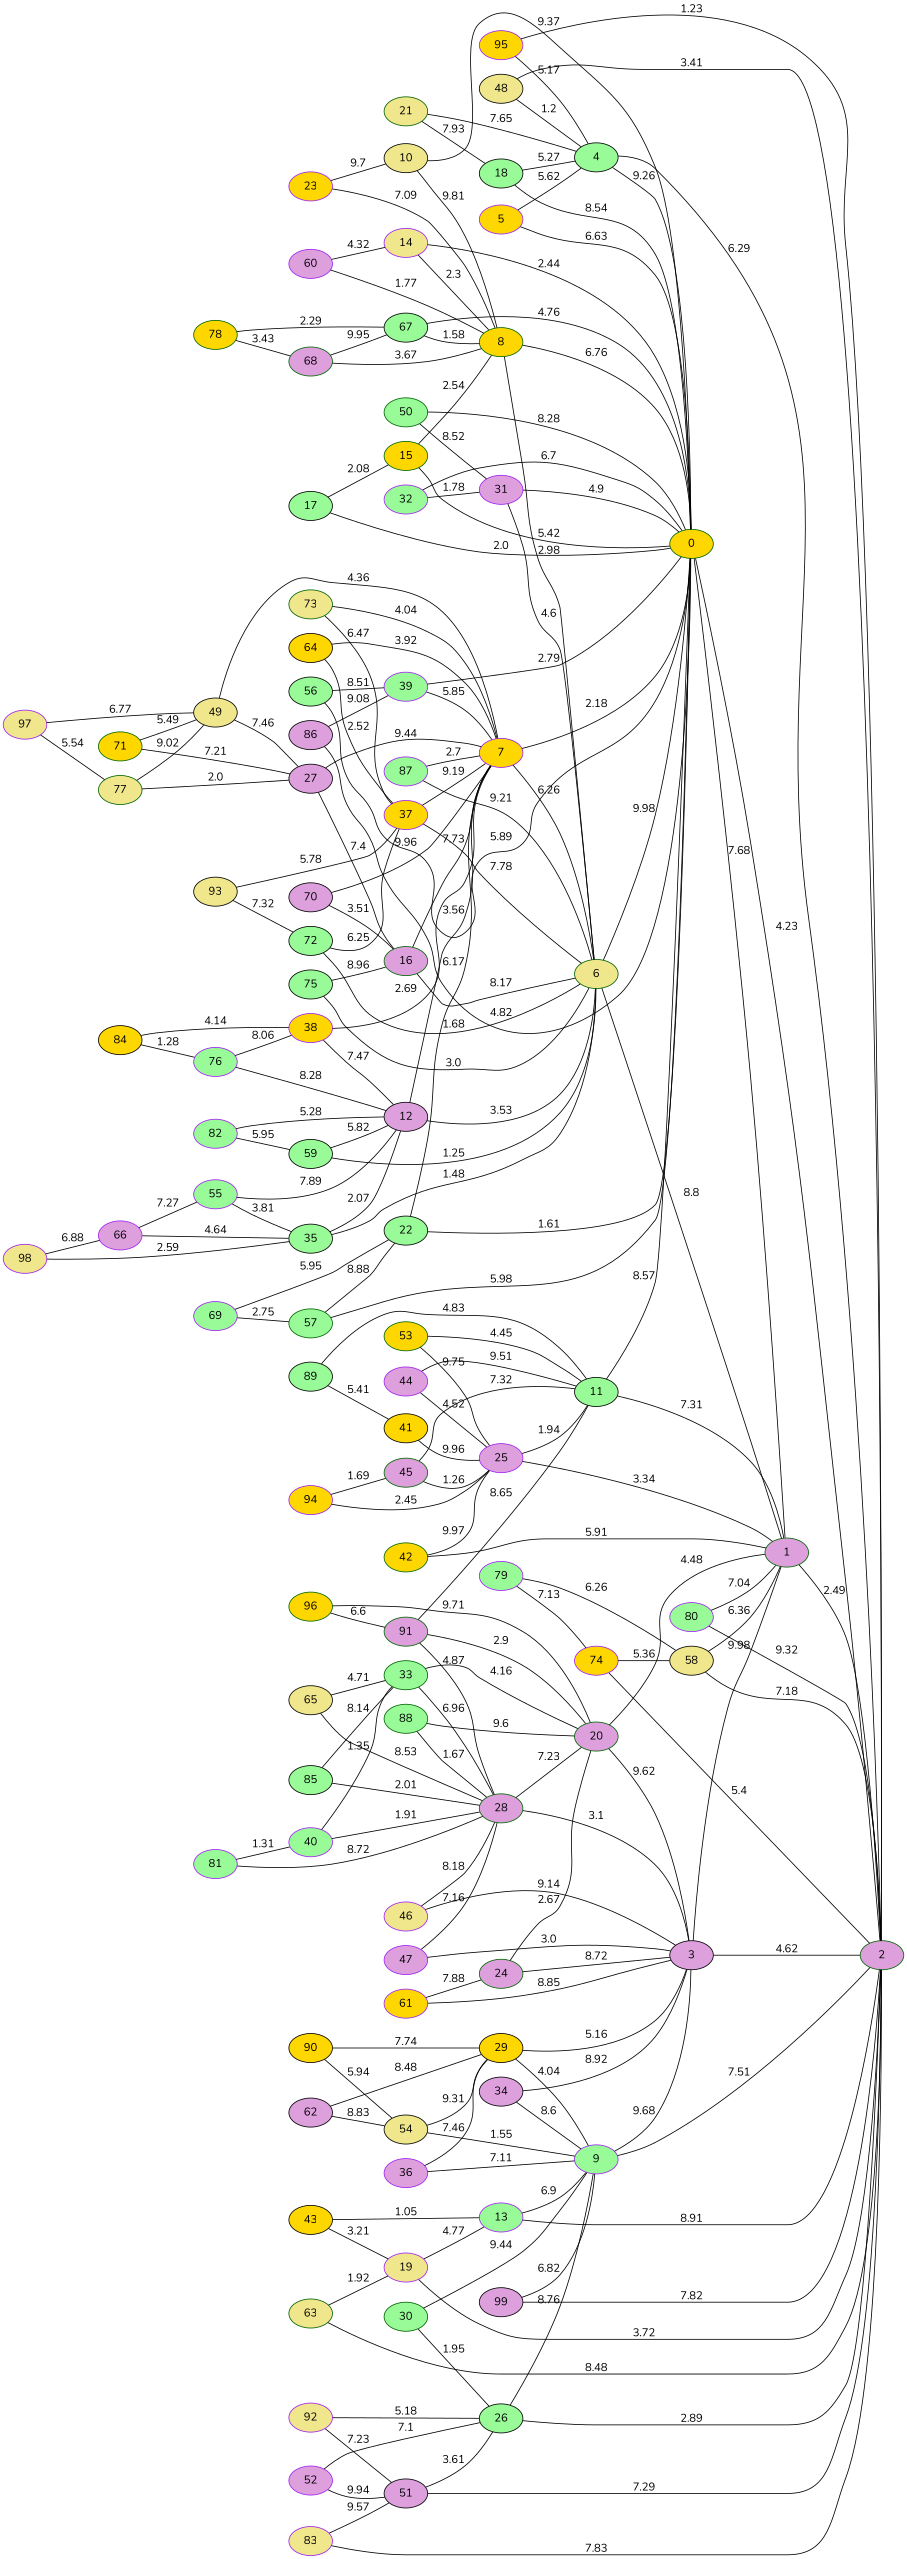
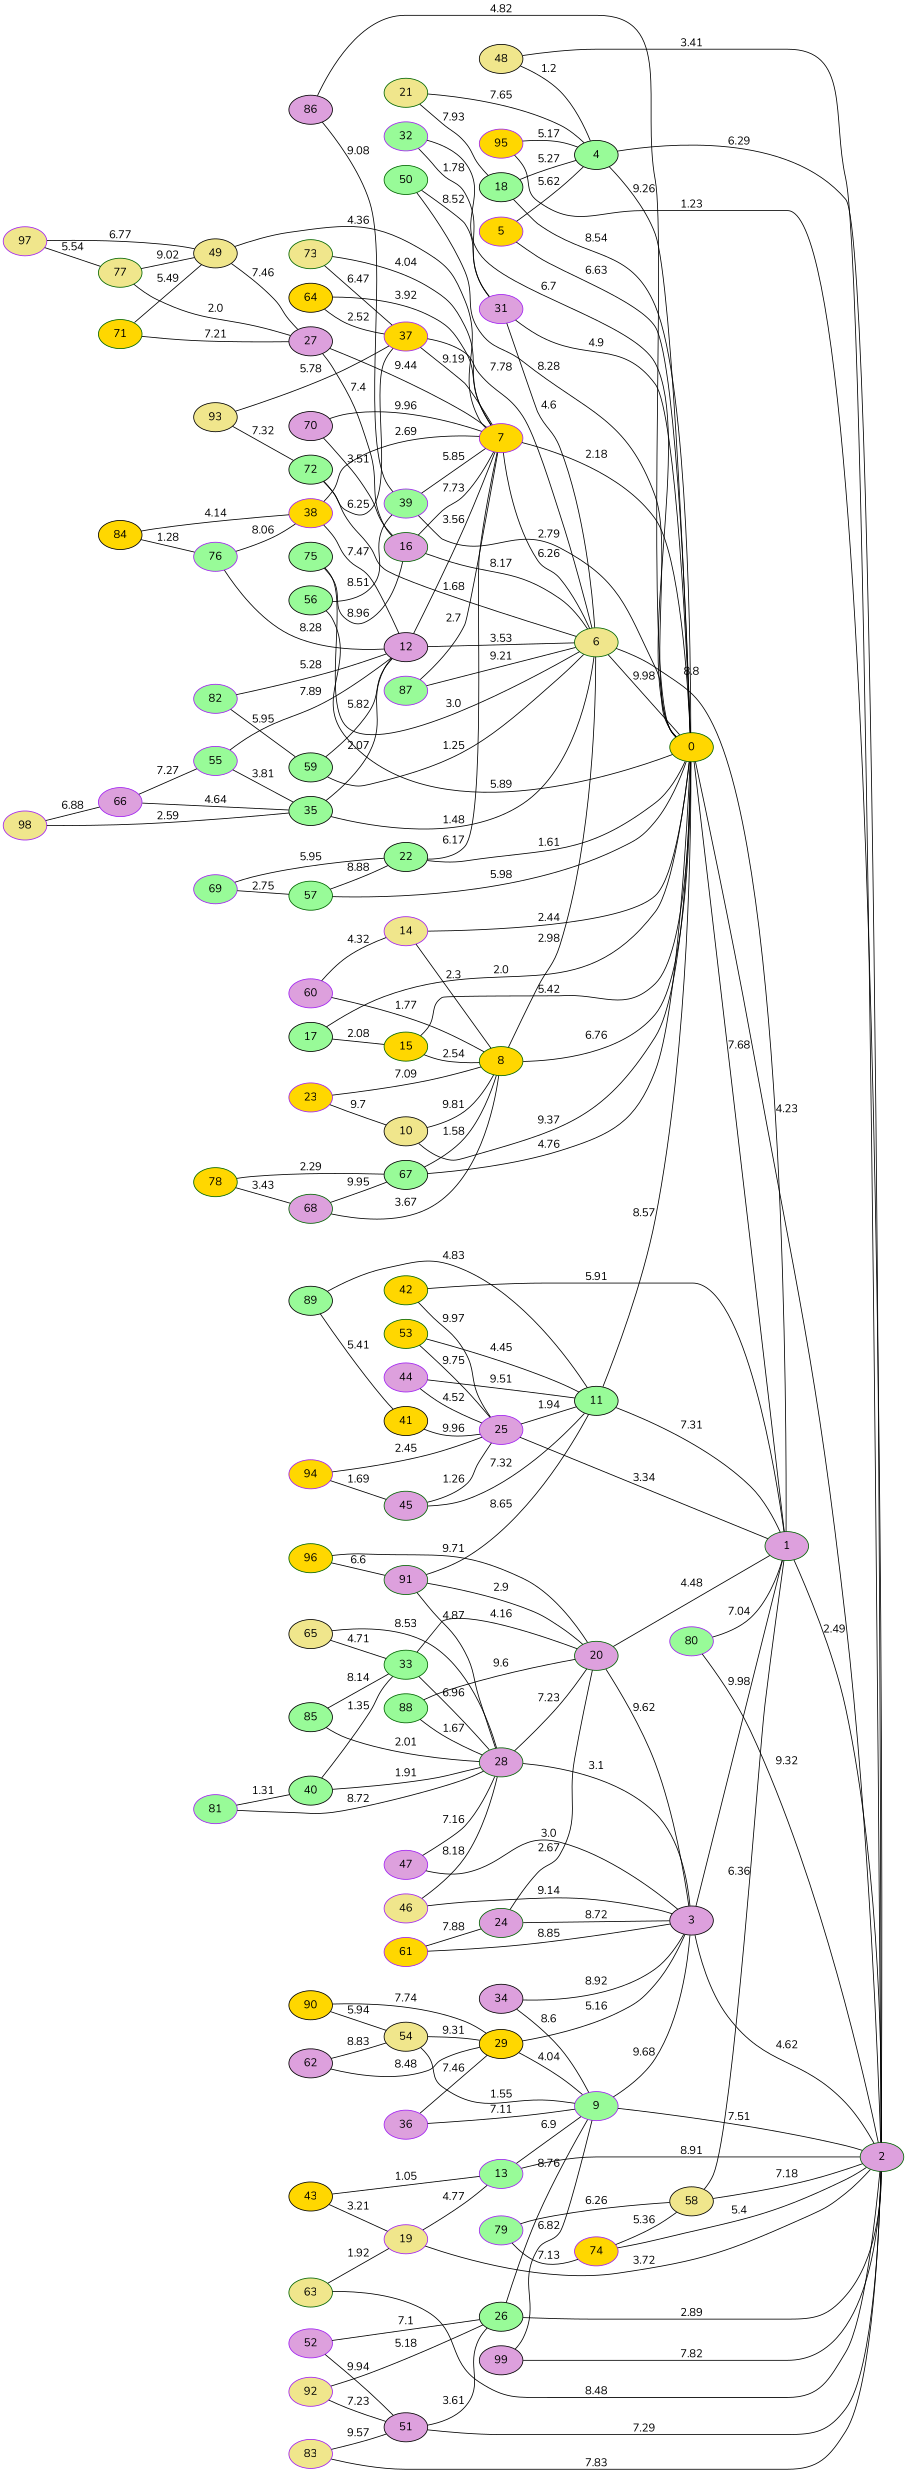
(311, 1842) -> (311, 1791)
(406, 2317) -> none
